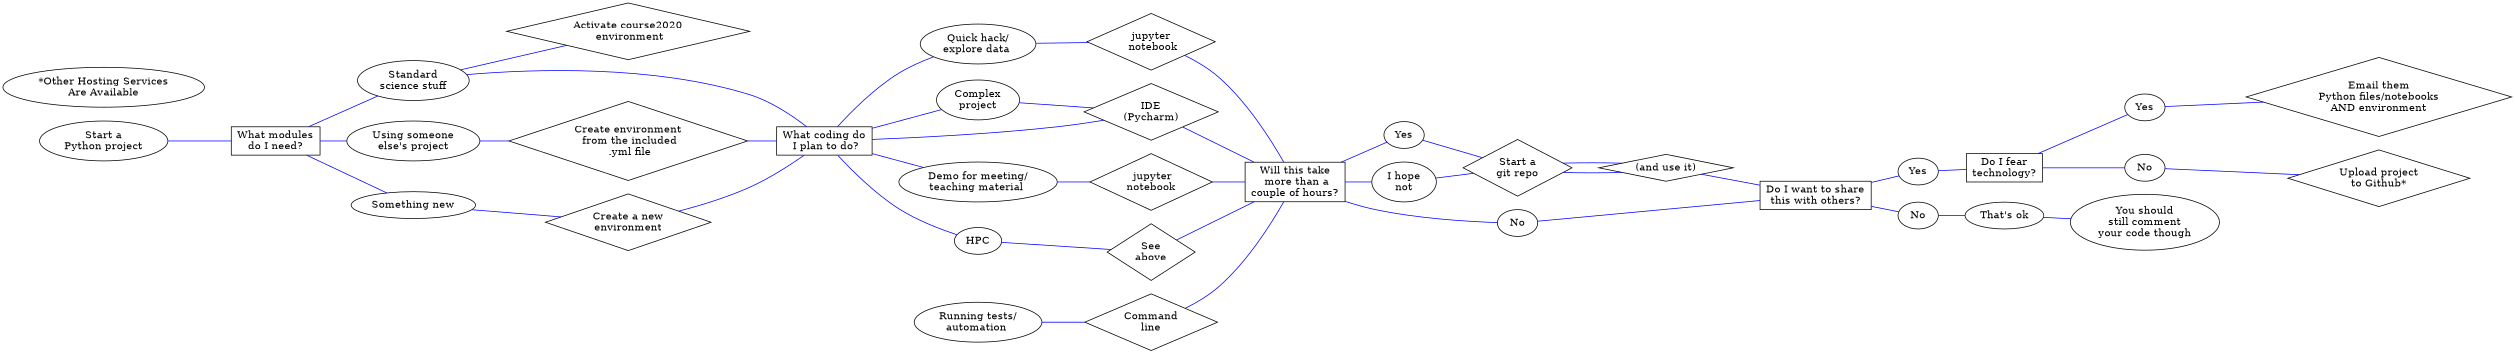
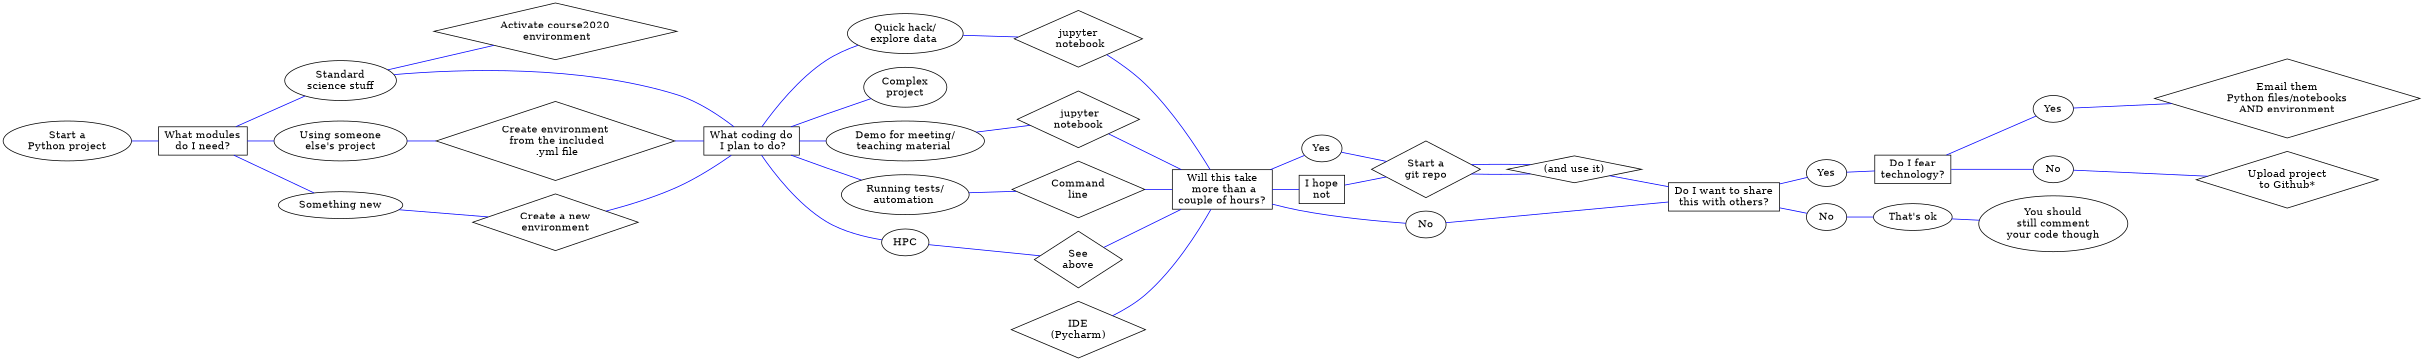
(104, 87) -> none
(1056, 105) -> none
(988, 133) -> (826, 168)
(1404, 182) -> (1322, 189)
